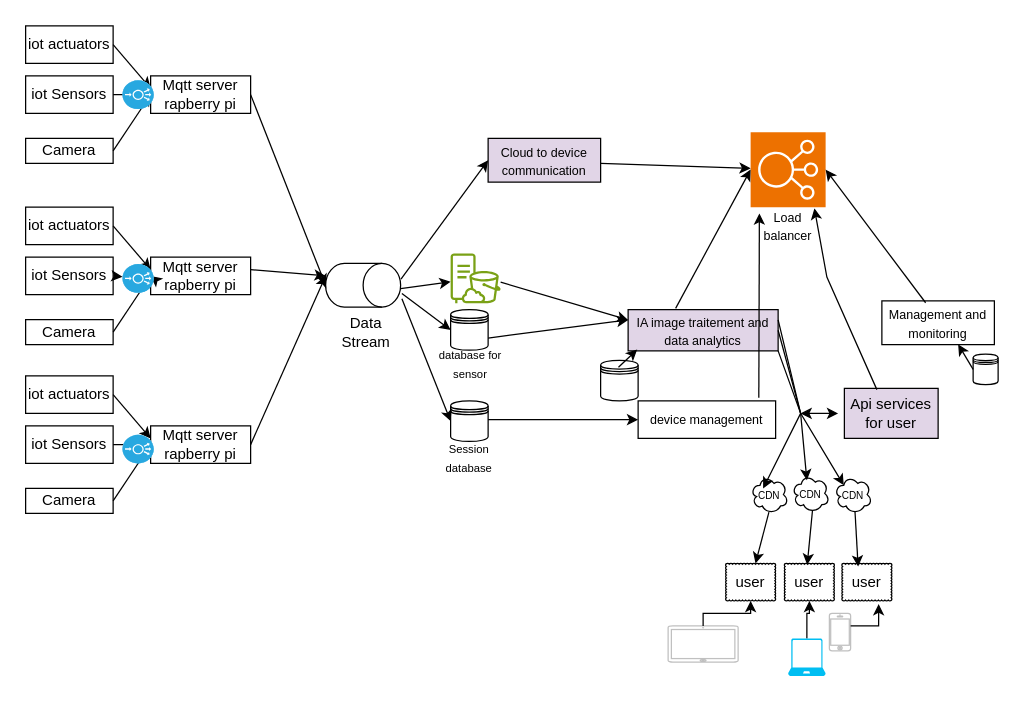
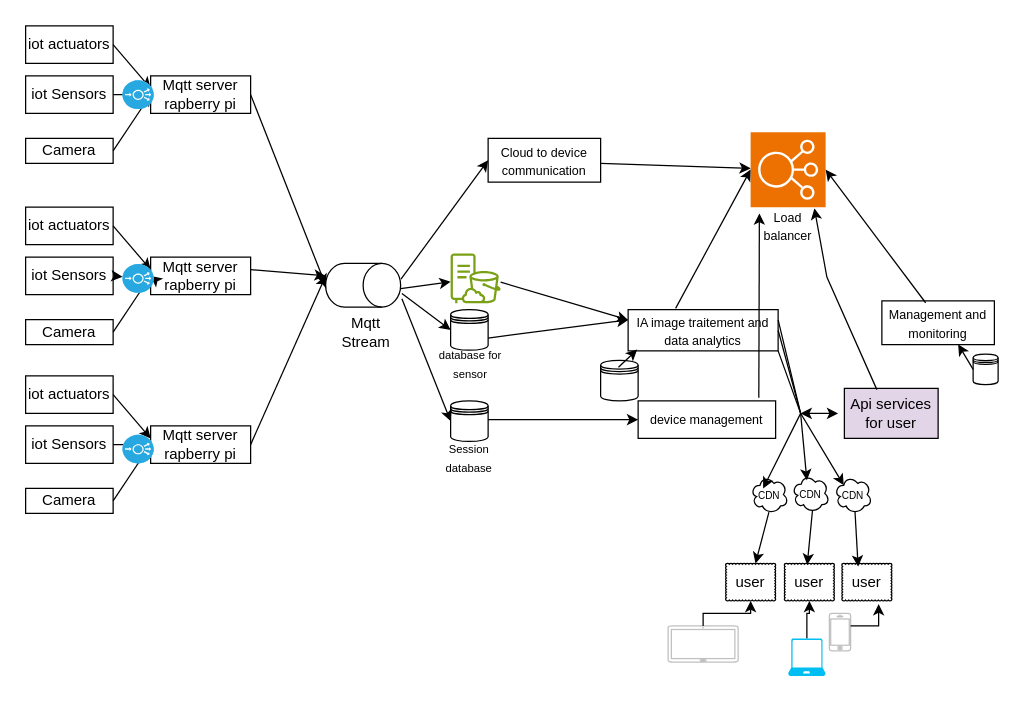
(544, 160) -> (544, 160)
(703, 330) -> (703, 330)
(366, 332) -> (366, 332)
